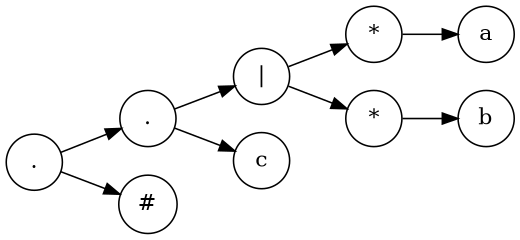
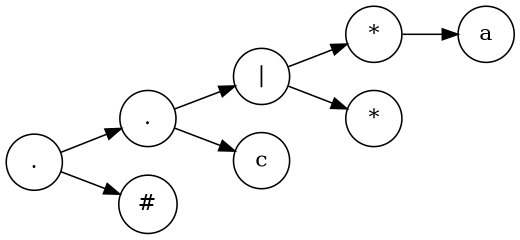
(486, 119) -> none
